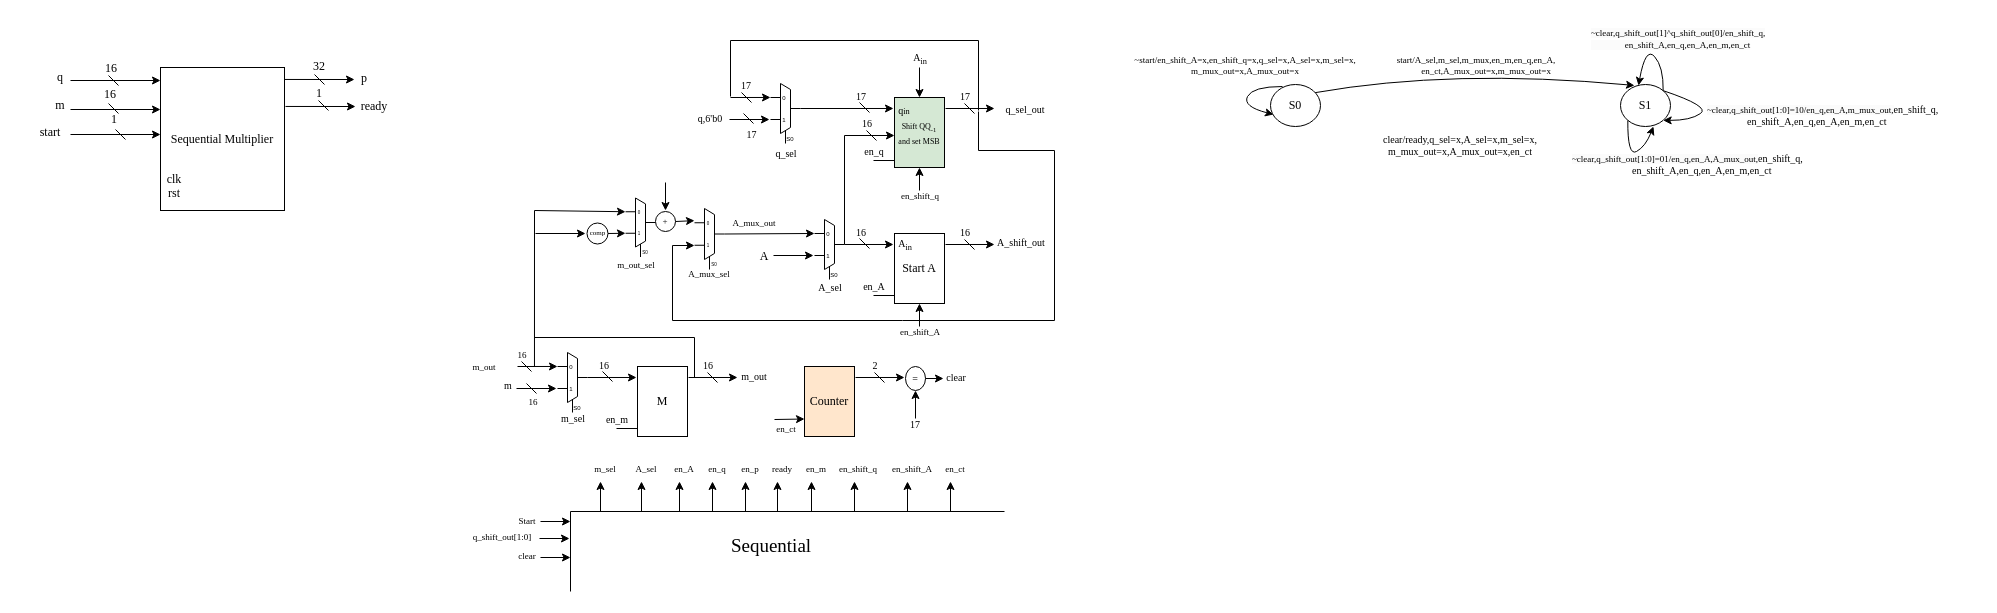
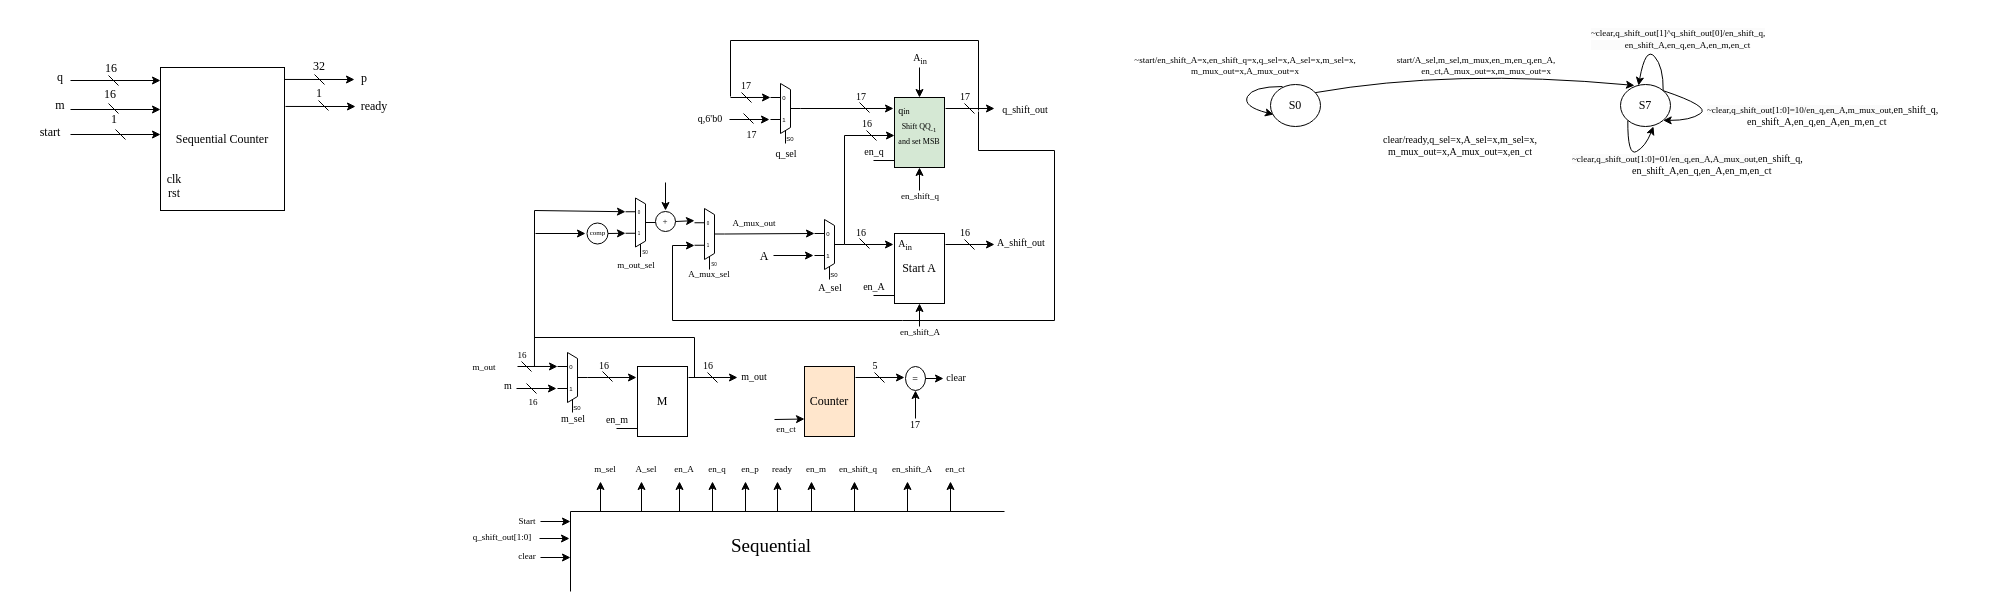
(1646, 106) -> (1646, 106)
(1026, 110) -> (1026, 110)
(223, 140) -> (223, 140)
(876, 366) -> (876, 366)
